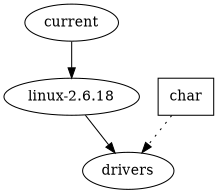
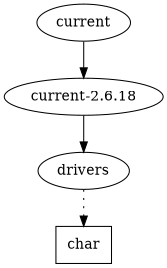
(72, 97) -> (84, 97)
(160, 130) -> (84, 203)
